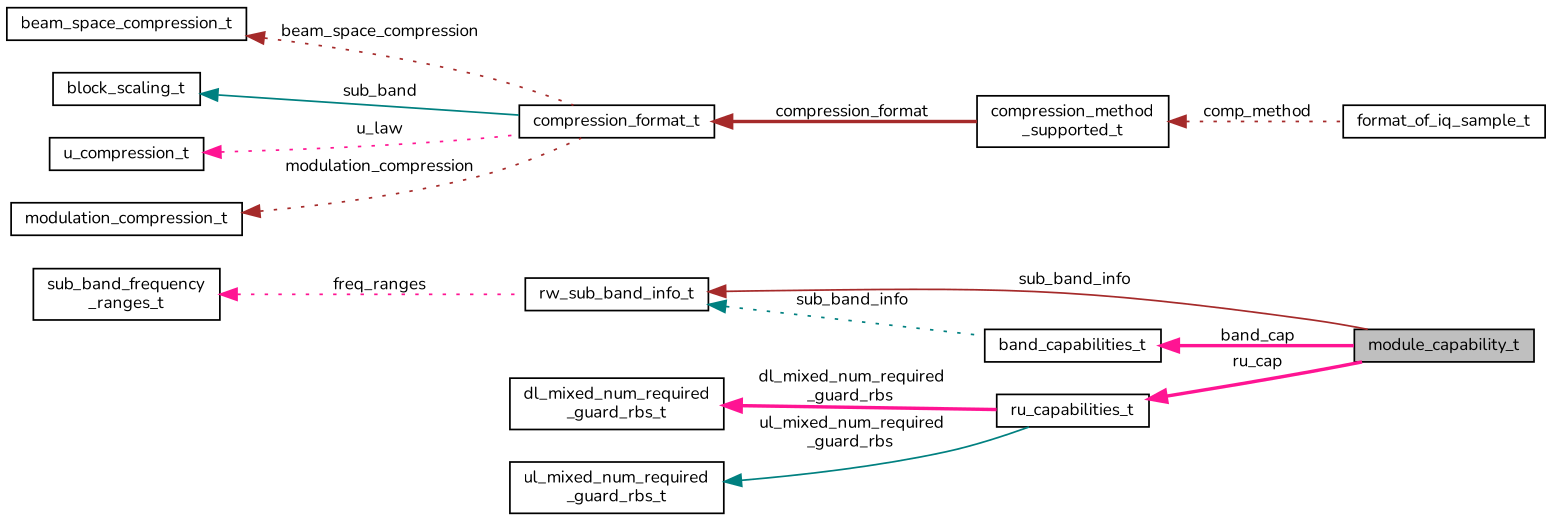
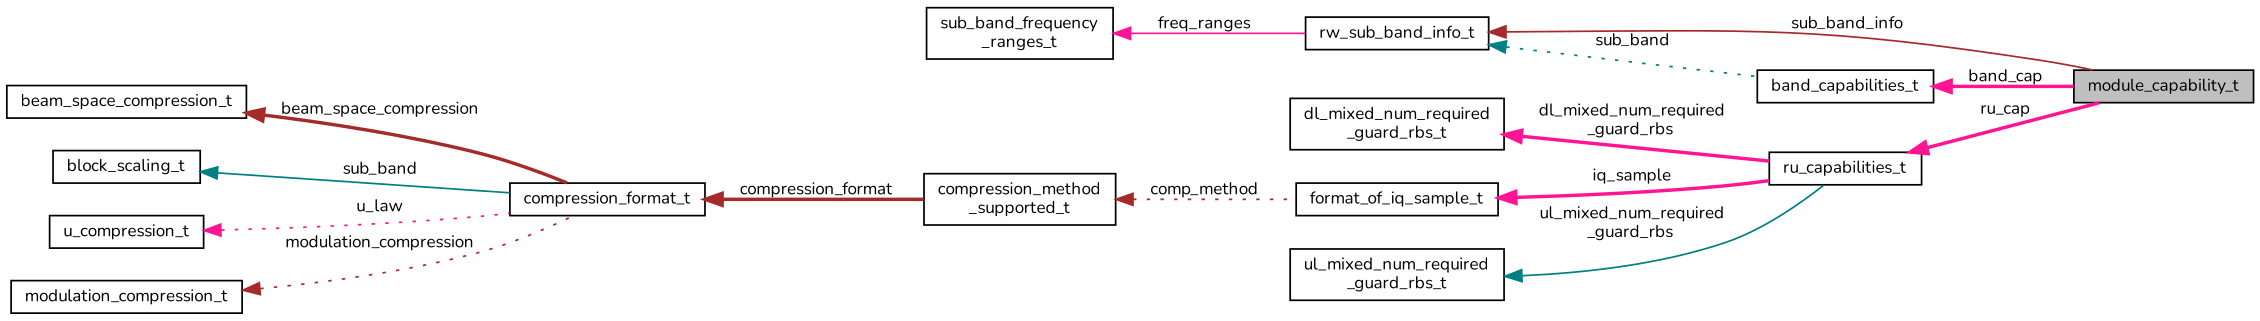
(421, 63) -> (418, 139)
none -> (1643, 192)
(381, 294) -> (1218, 33)
(850, 300) -> (1631, 41)
